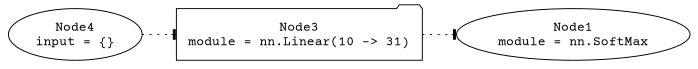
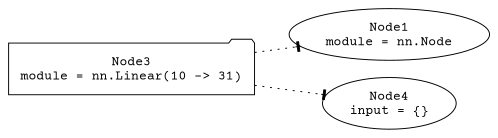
(157, 34) -> (288, 90)
(573, 34) -> (389, 34)
